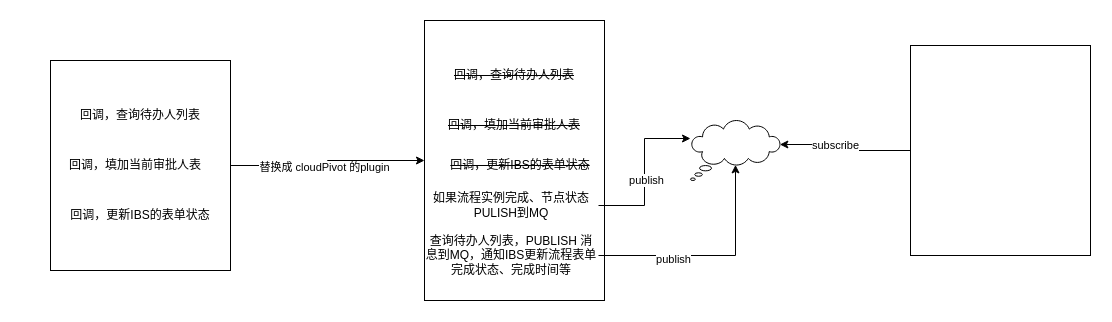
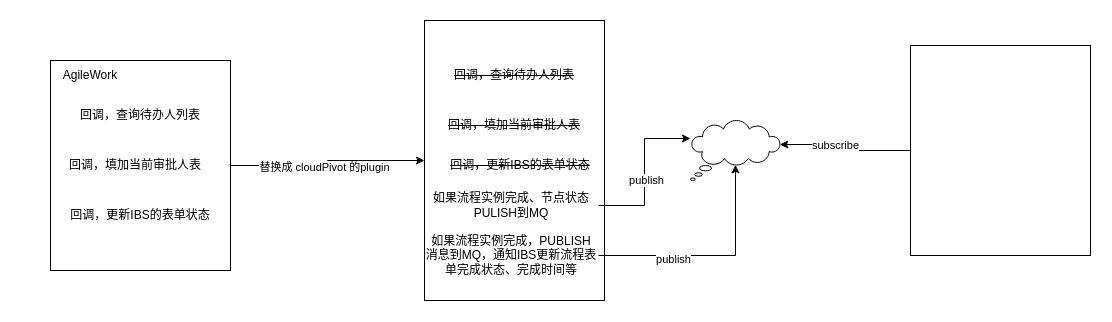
none -> (91, 76)
(512, 256) -> (512, 256)
